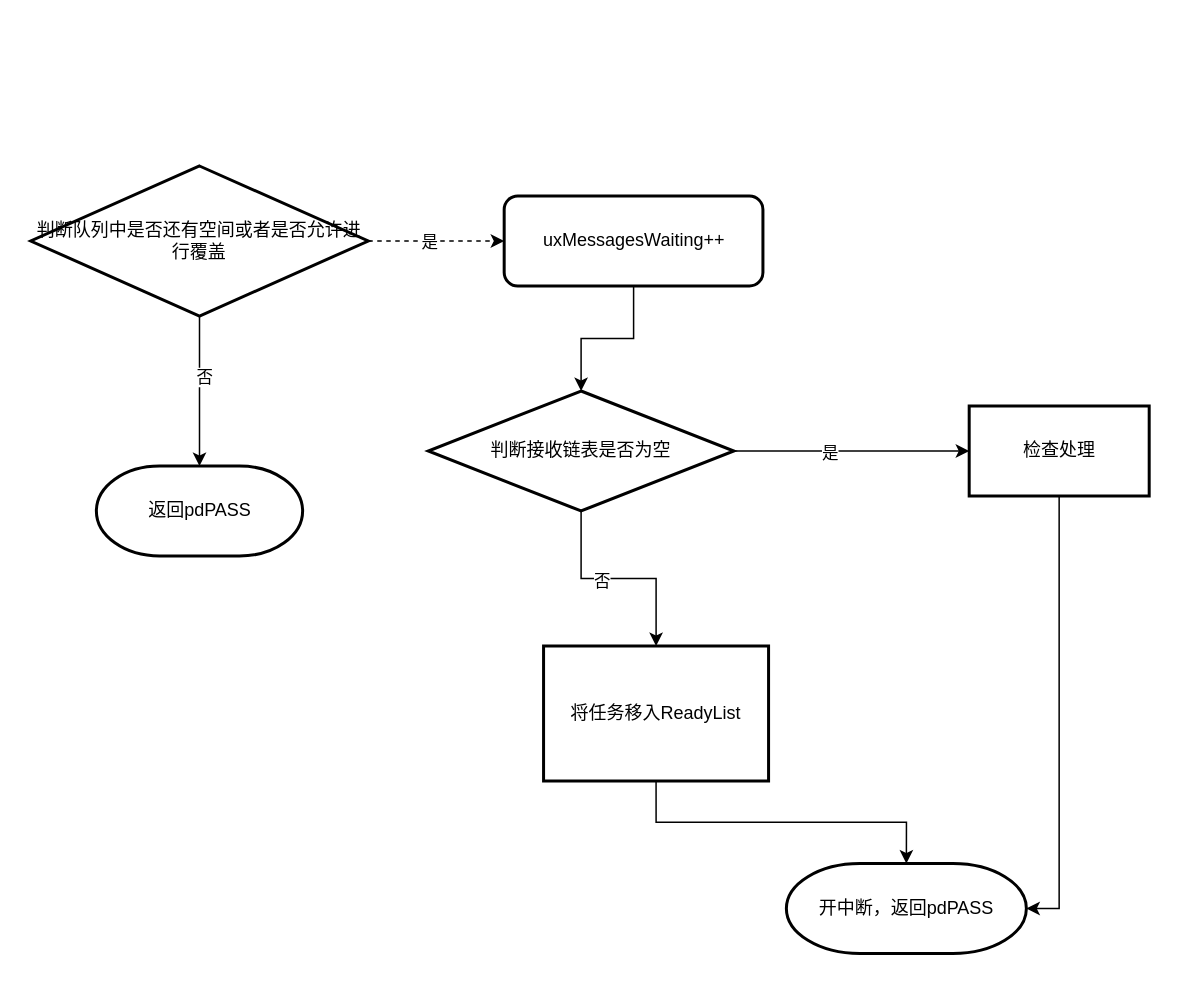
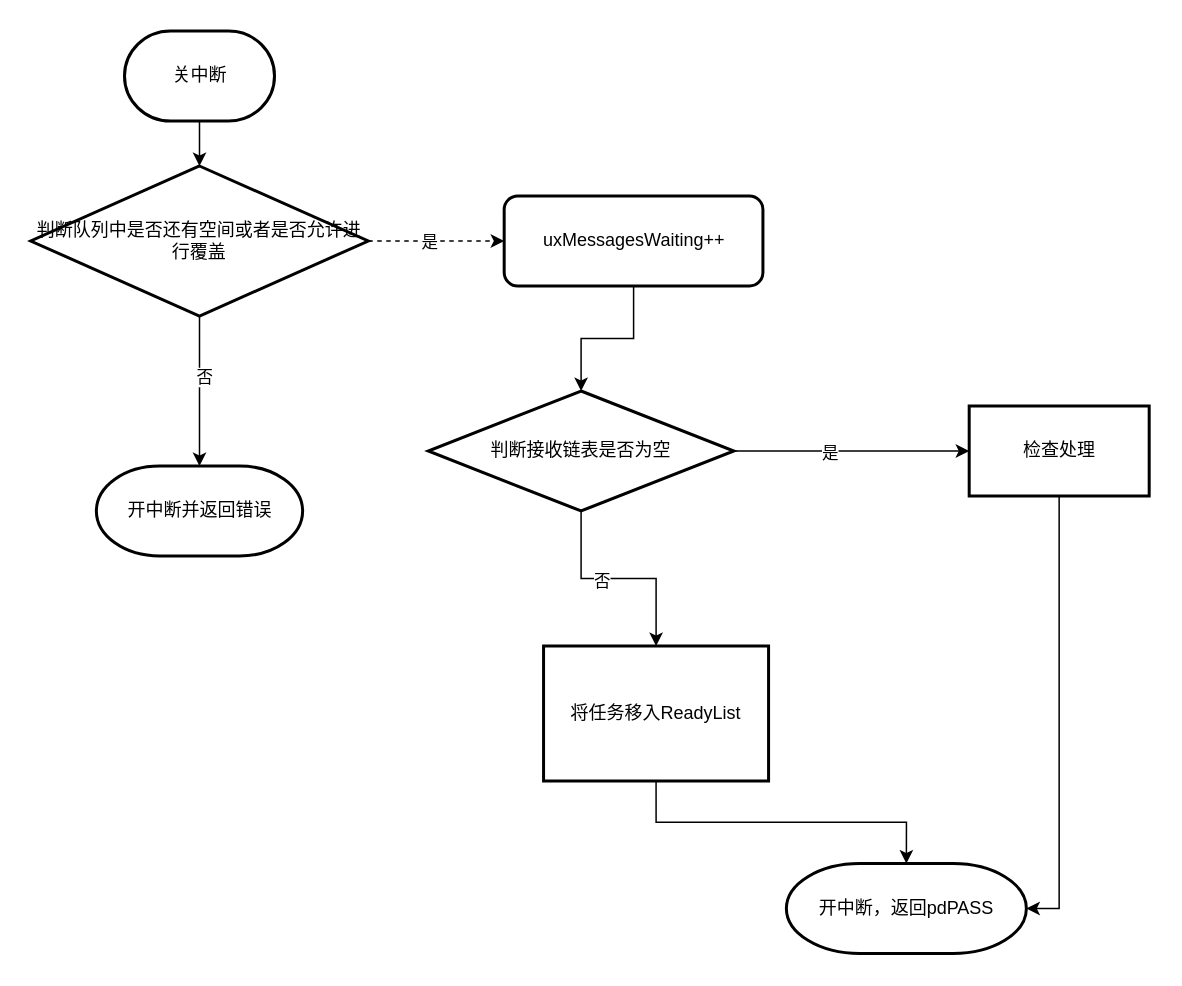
none -> (200, 76)
none -> (200, 149)
(200, 511) -> (200, 511)
